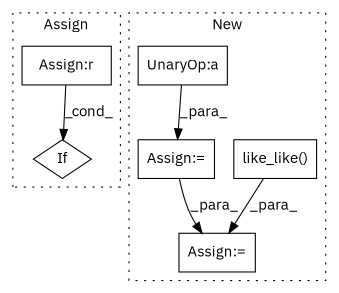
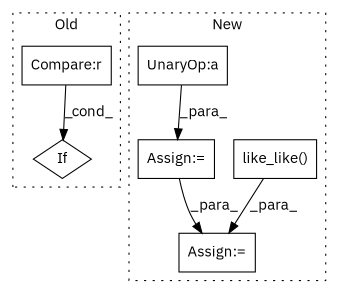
(67, 25) -> (67, 25)
(67, 66) -> (67, 66)
